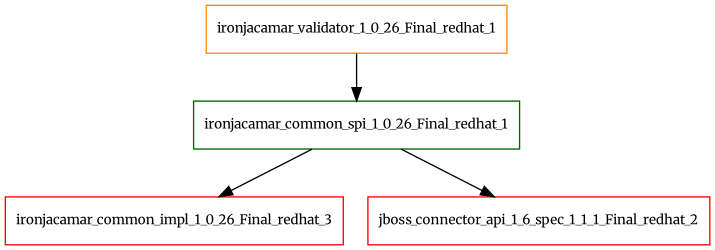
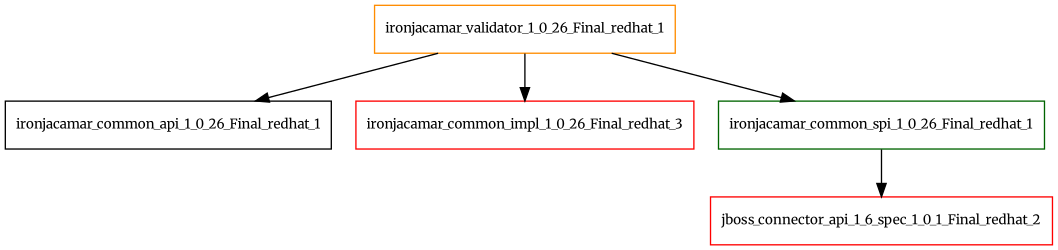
none -> (168, 125)
(272, 170) -> (525, 71)
(539, 221) -> (881, 221)
